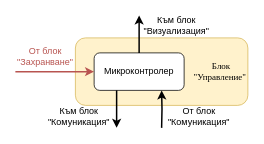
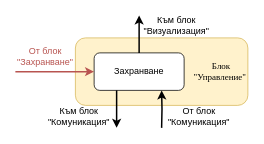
(139, 72) -> (139, 72)
